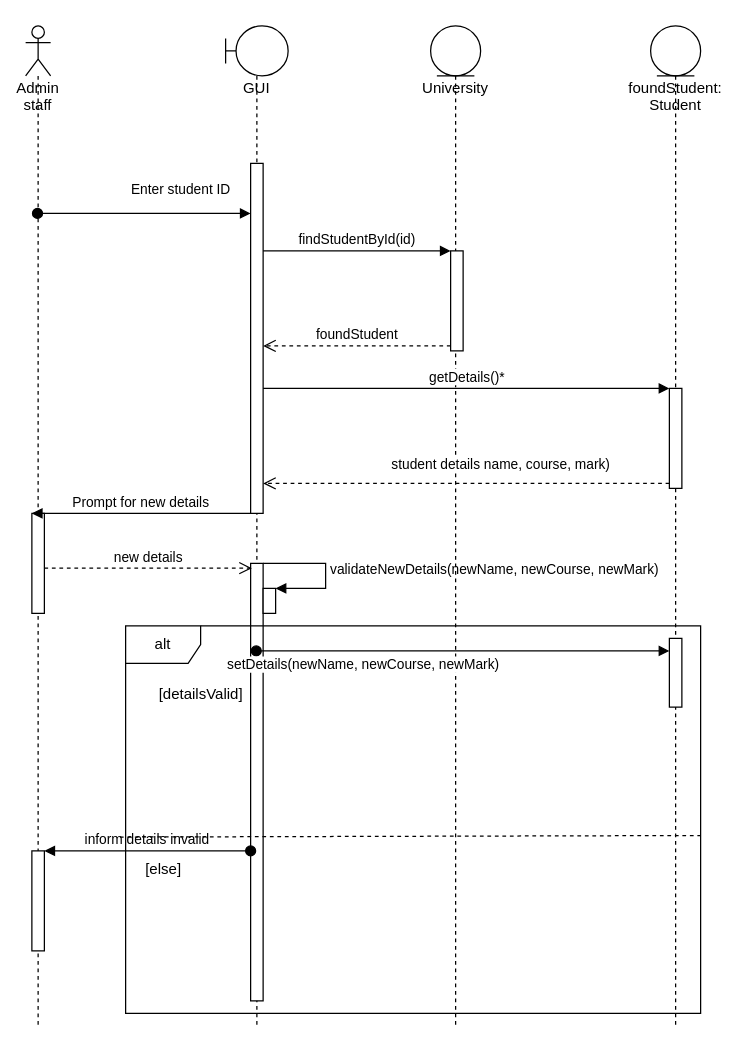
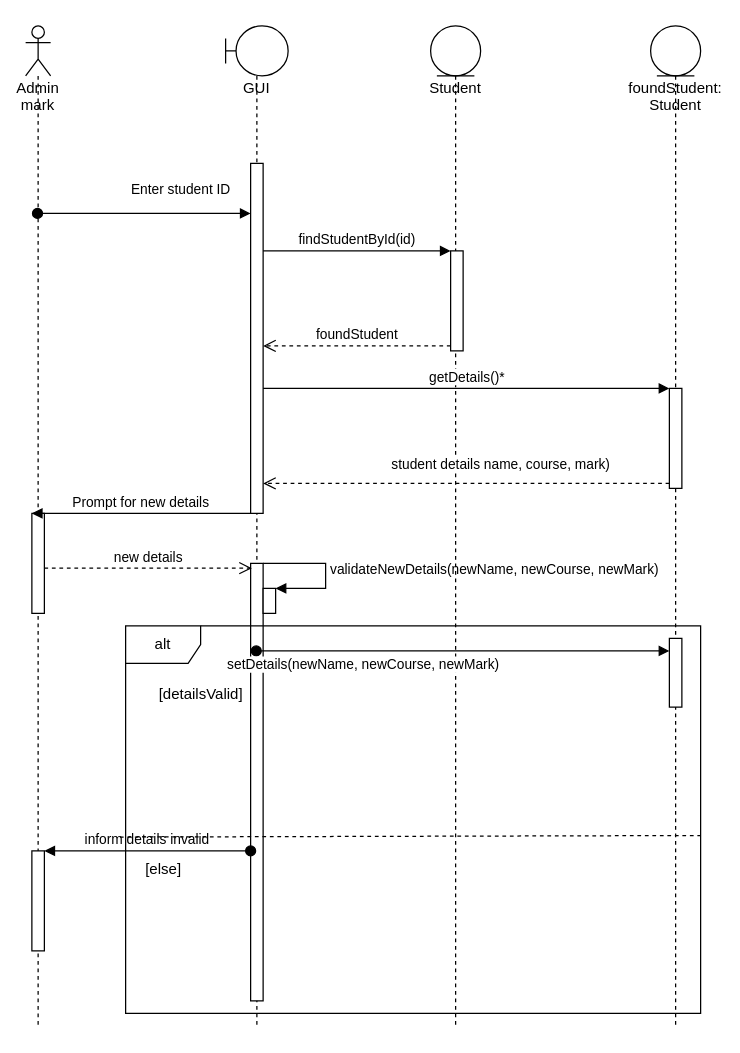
(456, 97) -> (456, 97)
(38, 115) -> (38, 115)
